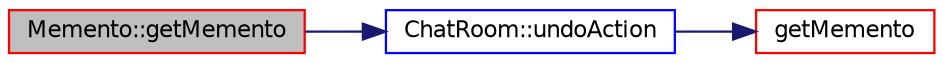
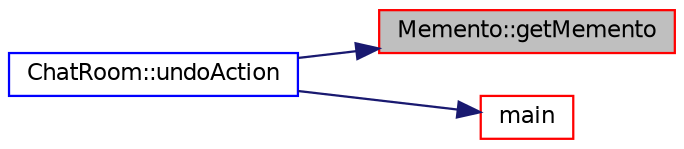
(334, 32) -> (327, 55)
(845, 32) -> (527, 117)
